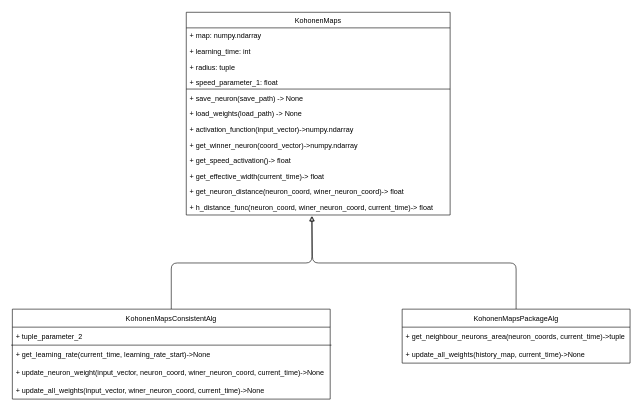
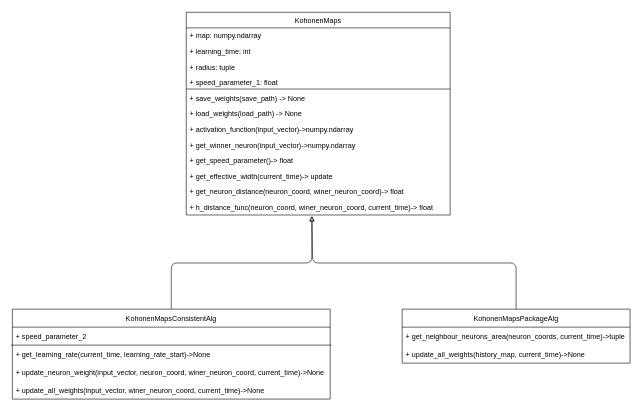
(251, 98) -> (252, 98)
(284, 145) -> (283, 145)
(250, 161) -> (250, 161)
(271, 176) -> (274, 176)
(53, 337) -> (54, 337)
